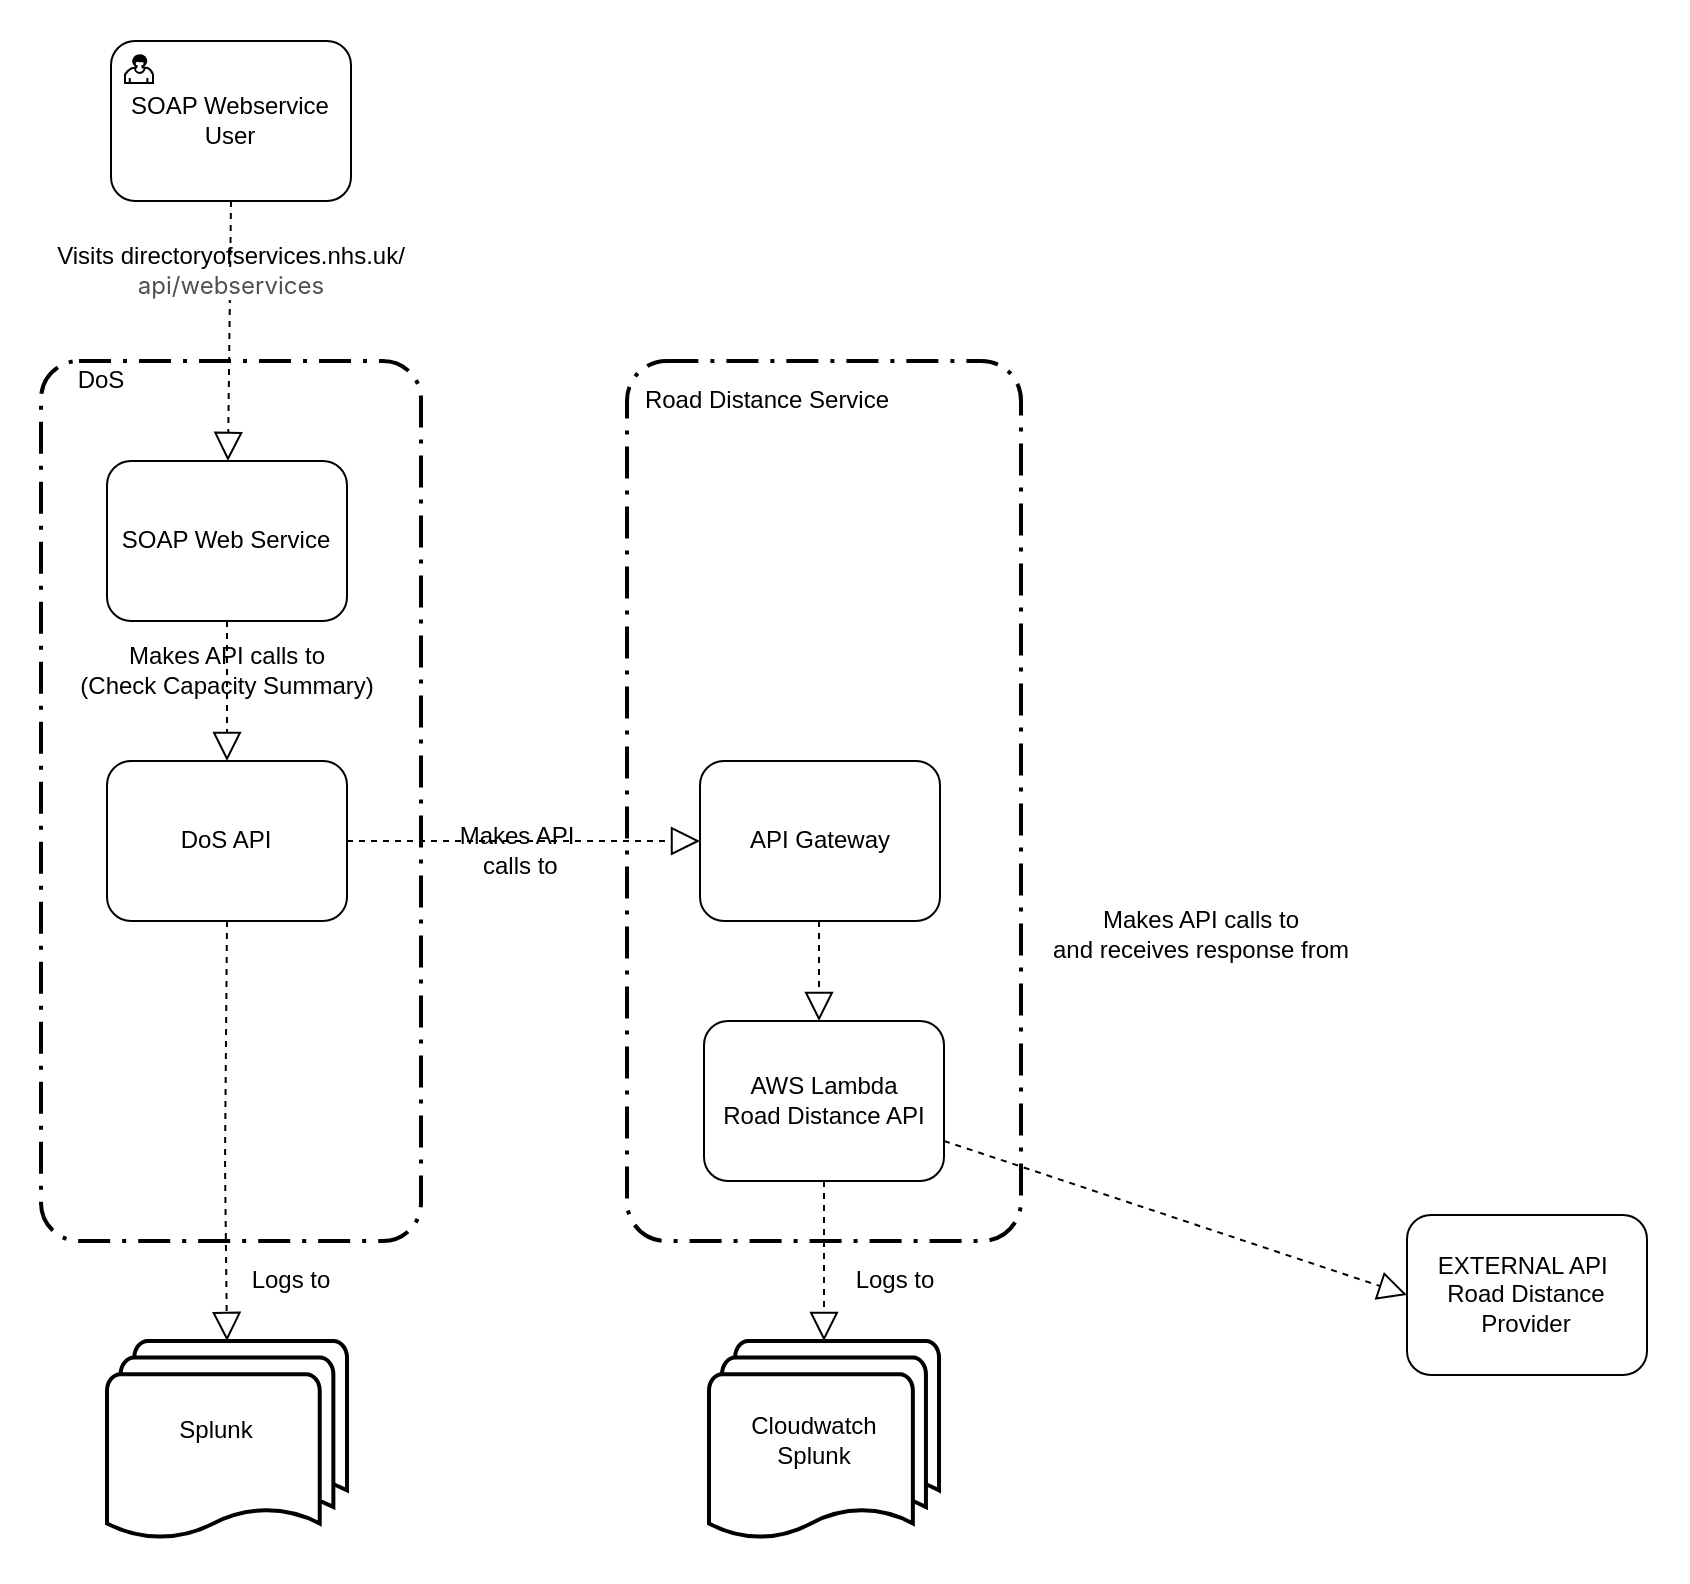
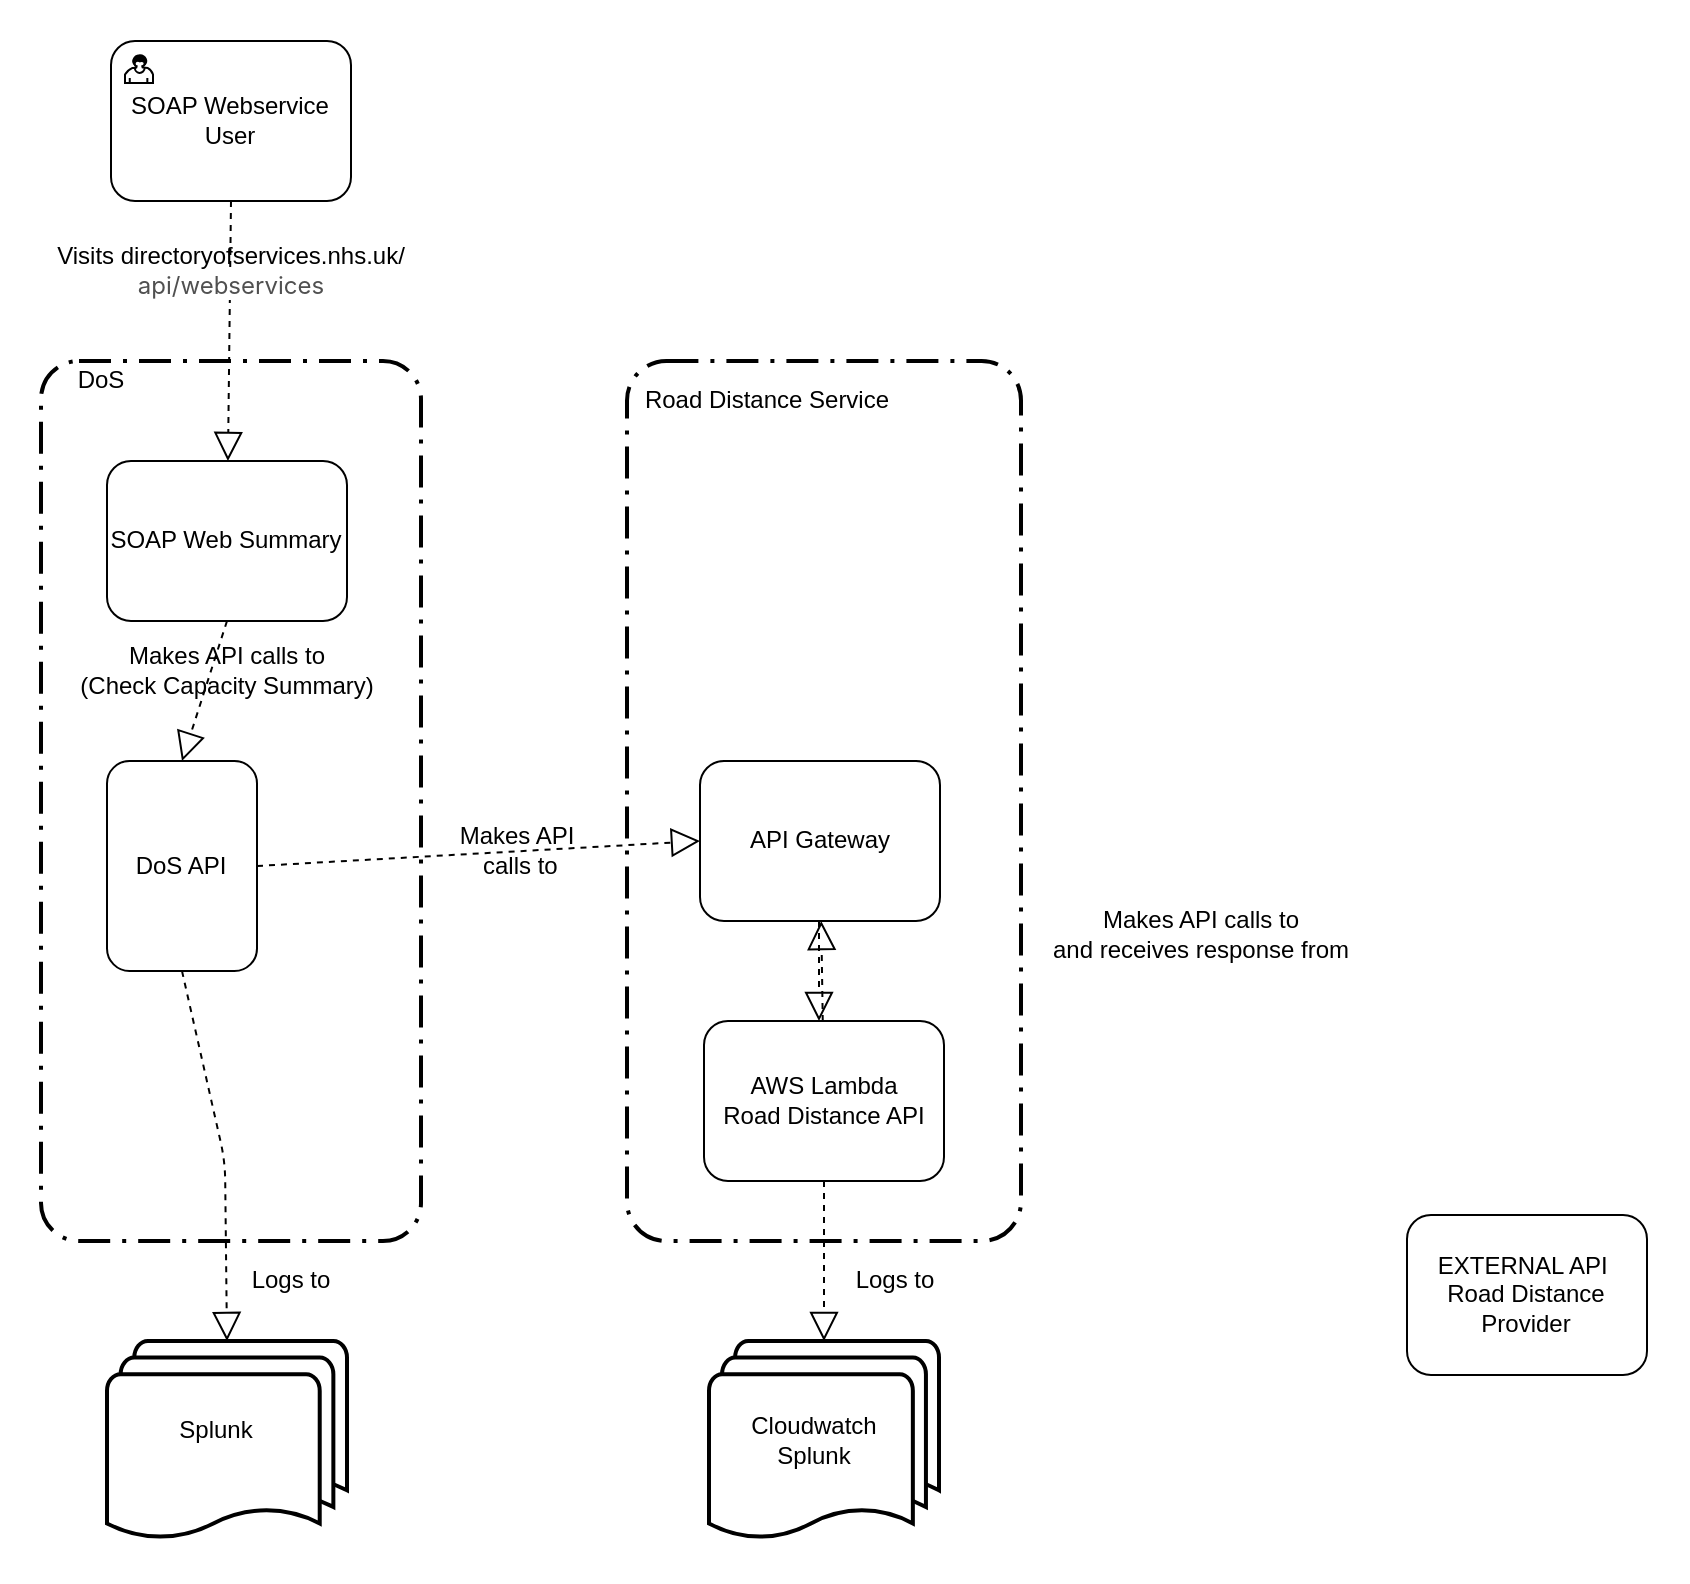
(227, 541) -> (227, 541)
(227, 841) -> (182, 866)
(1162, 1213) -> (823, 1007)
